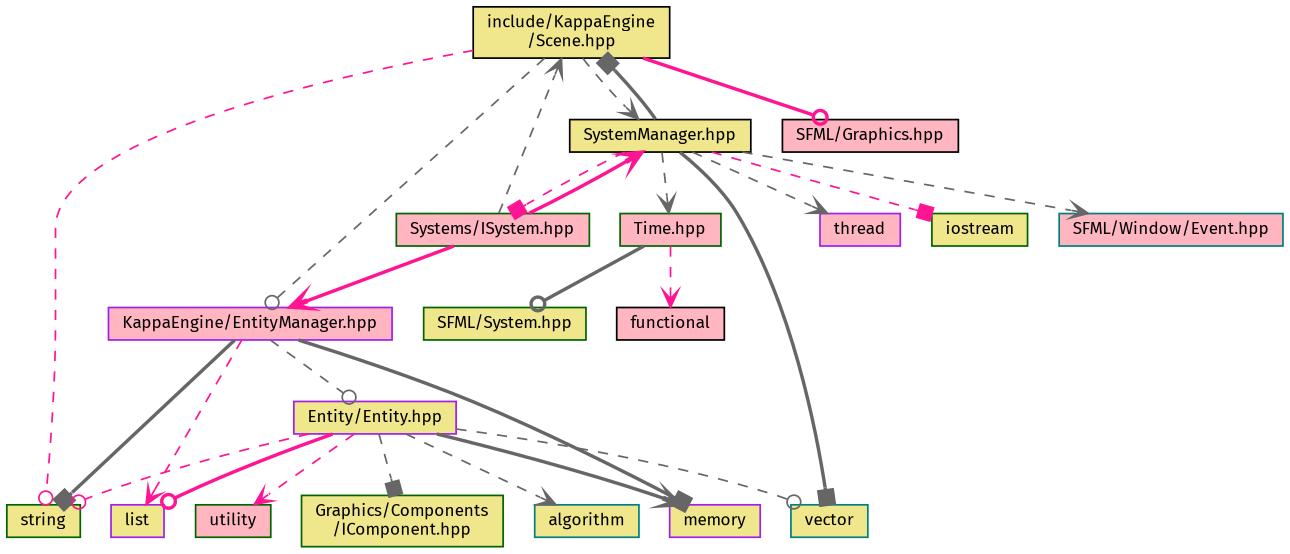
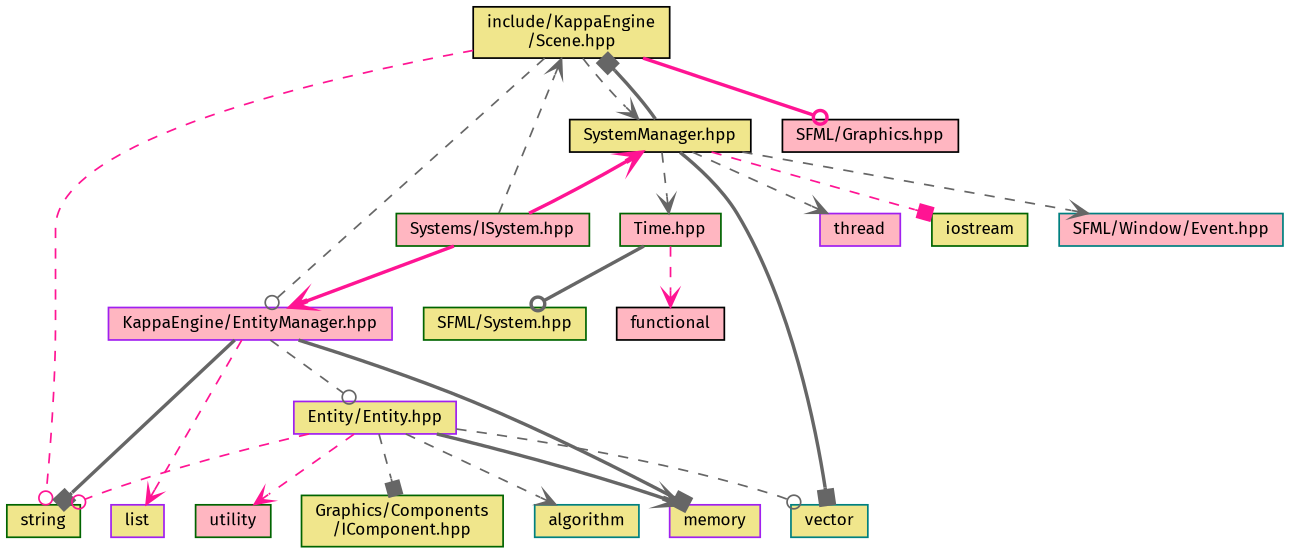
(575, 177) -> none
(253, 464) -> none
